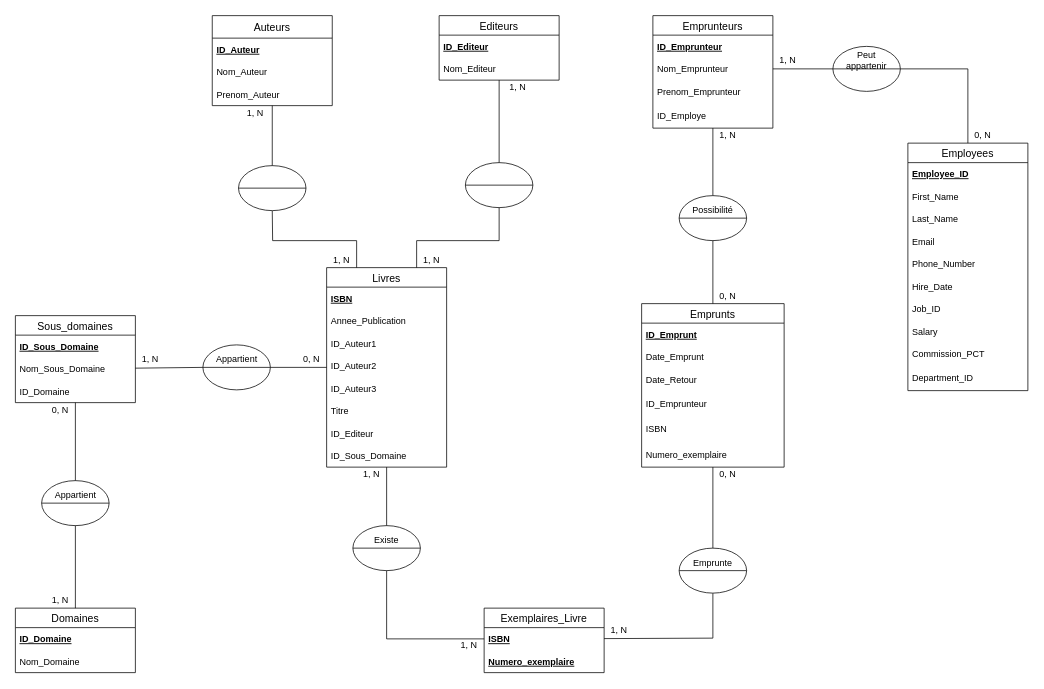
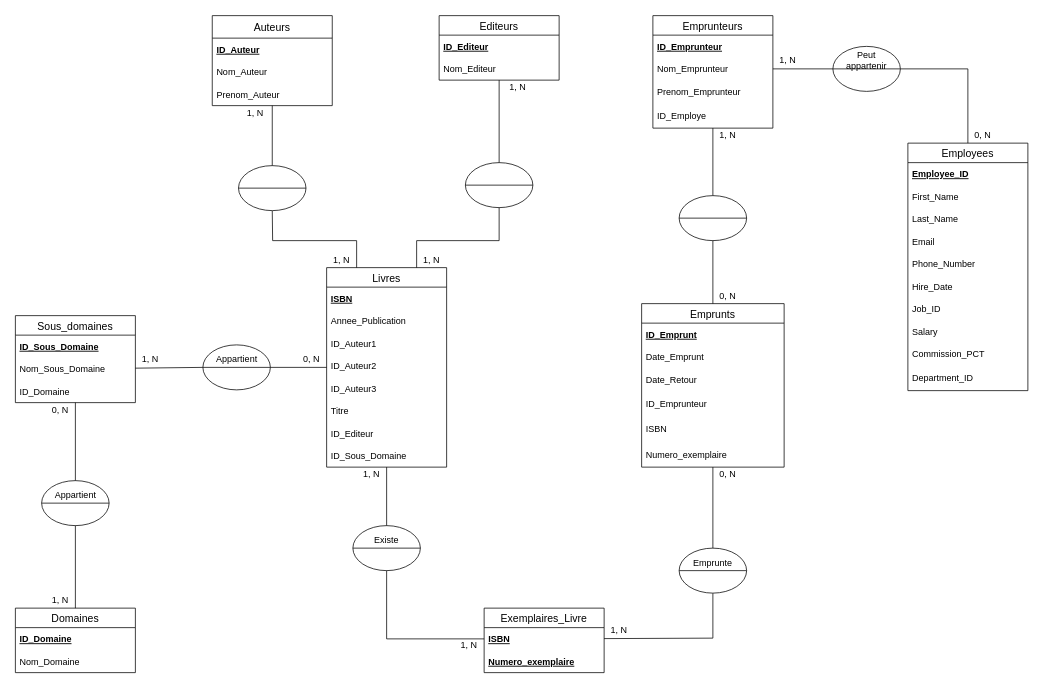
(713, 210) -> none
